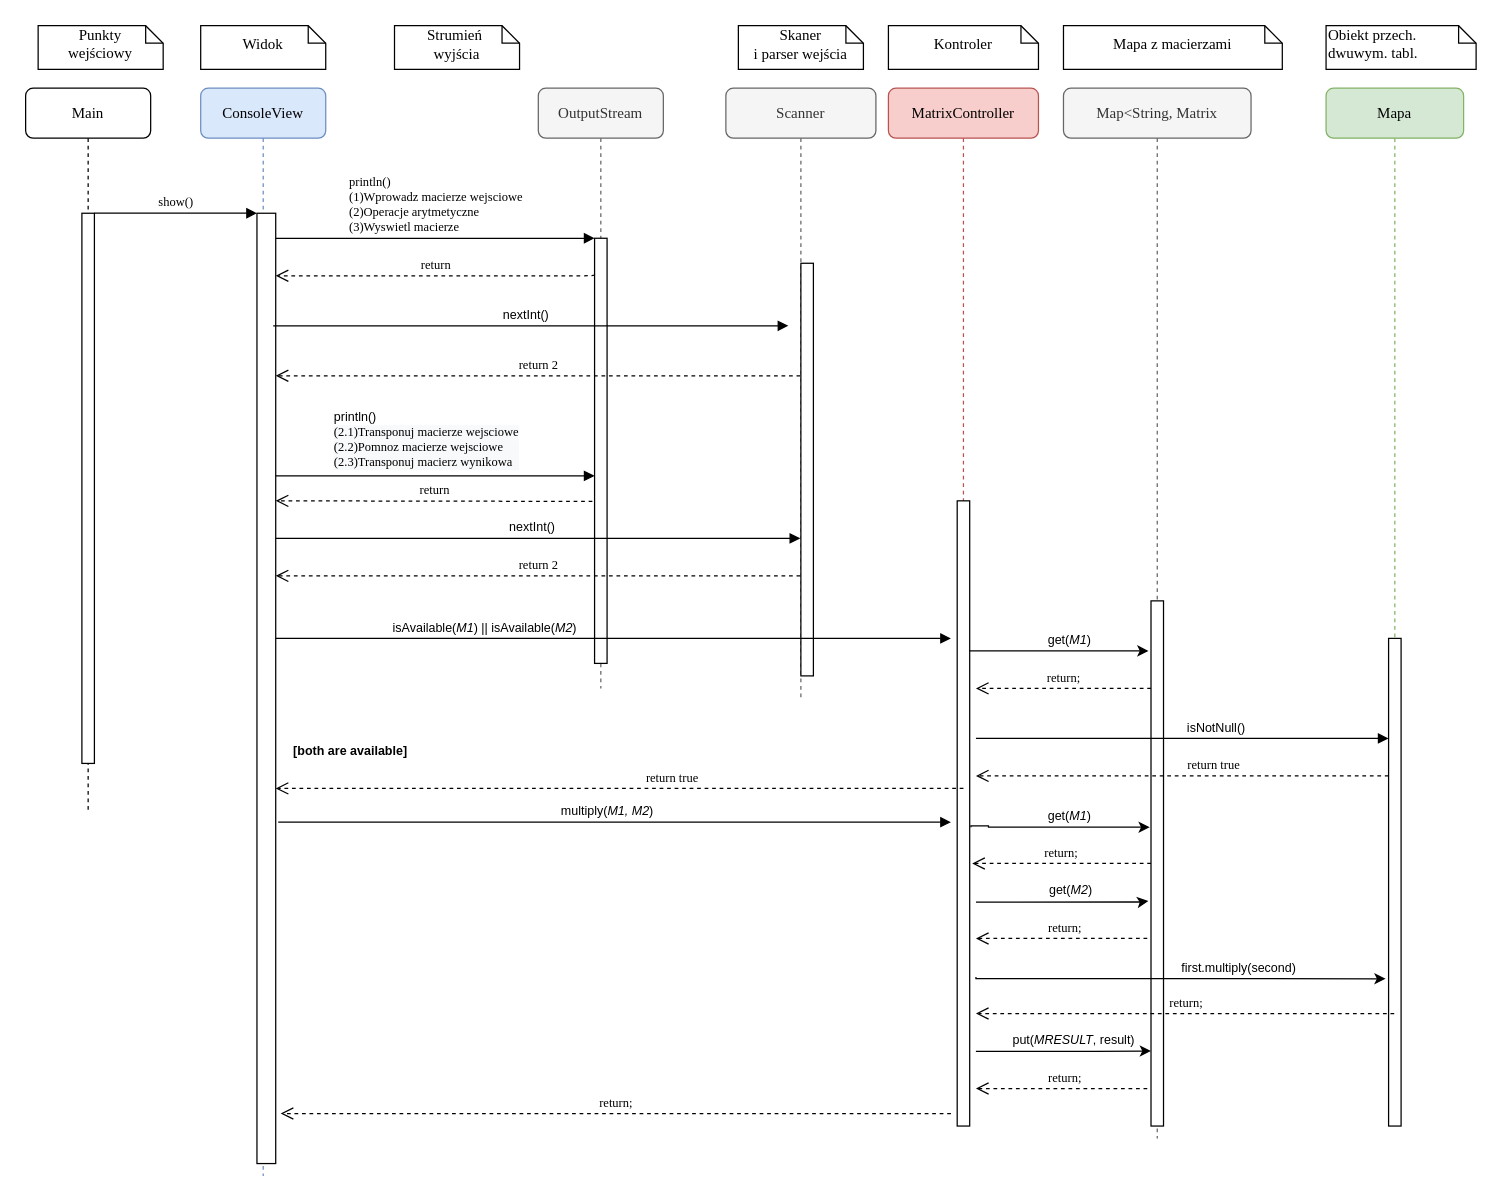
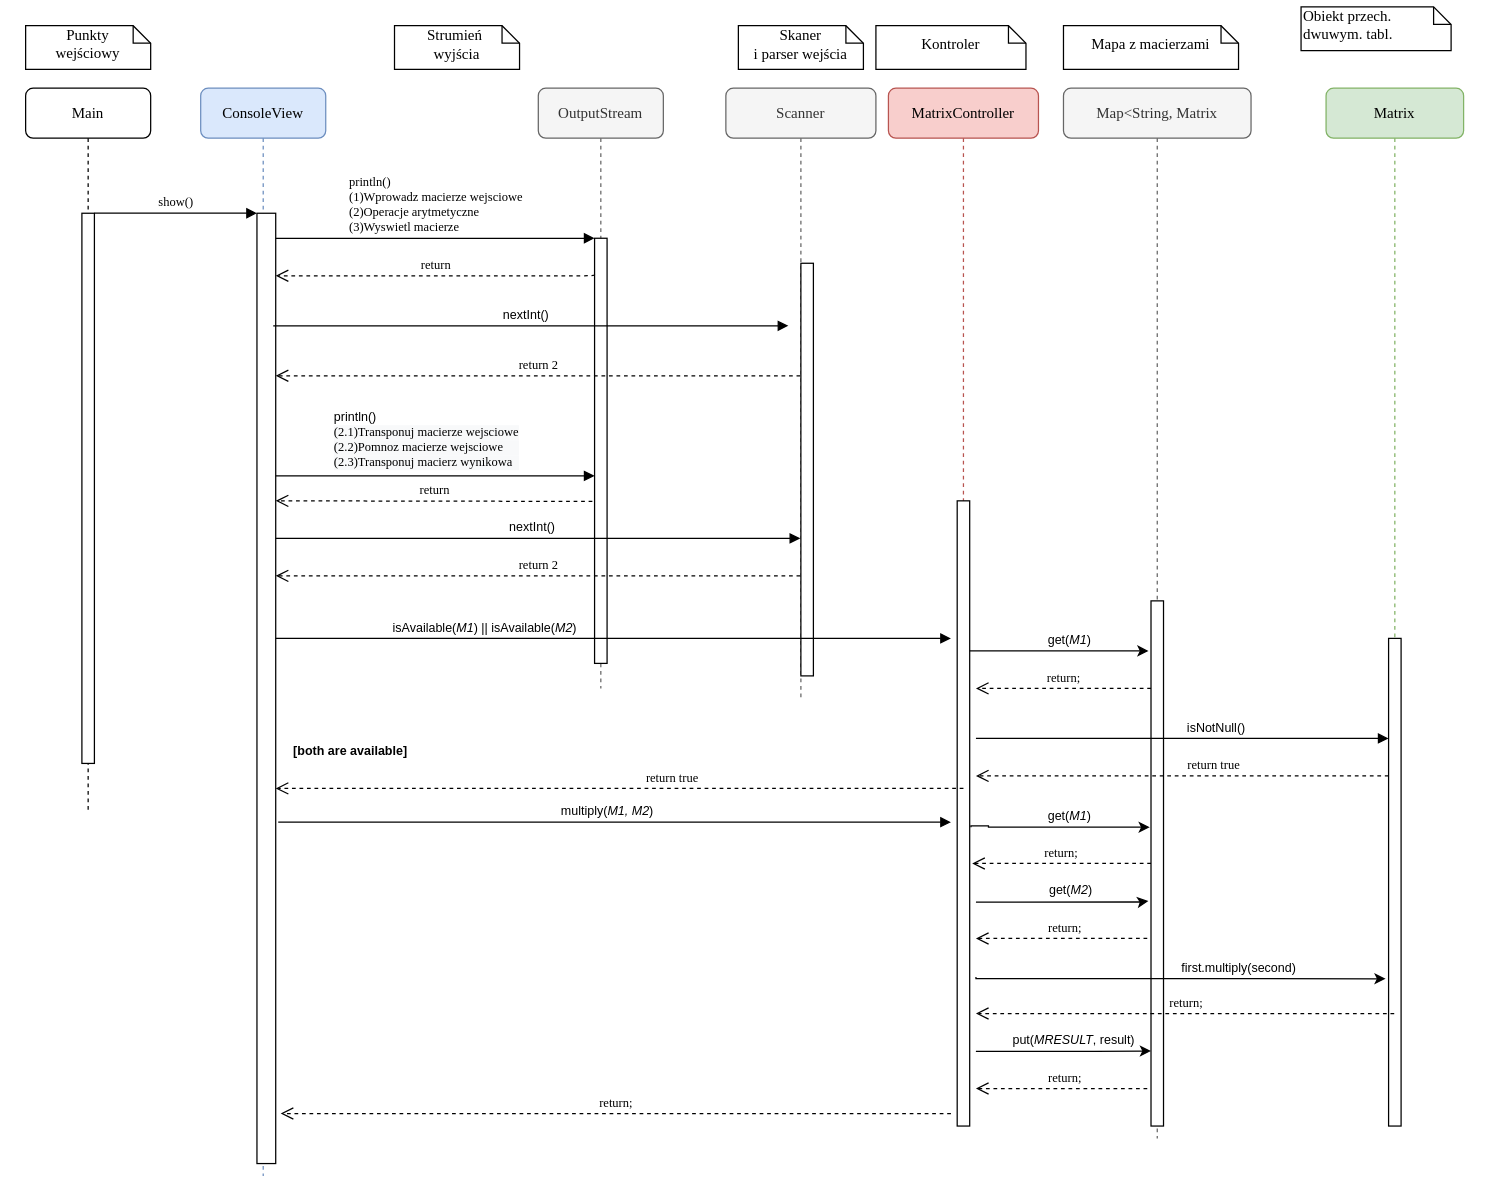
(101, 48) -> (88, 48)
(263, 48) -> none
(963, 48) -> (951, 48)
(1173, 48) -> (1151, 48)
(1401, 48) -> (1376, 29)
(1394, 113) -> (1394, 113)
